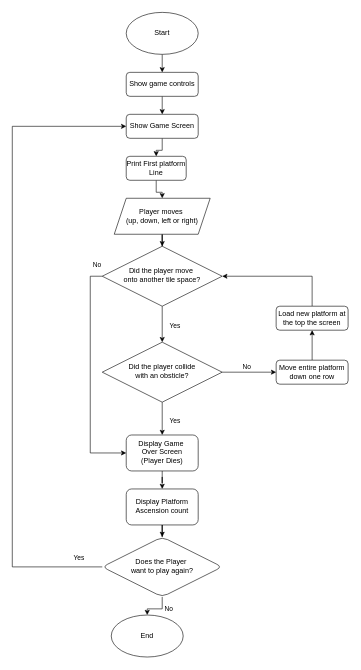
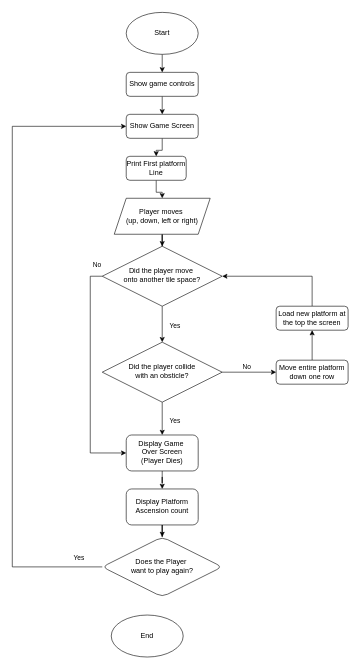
(148, 609) -> none
